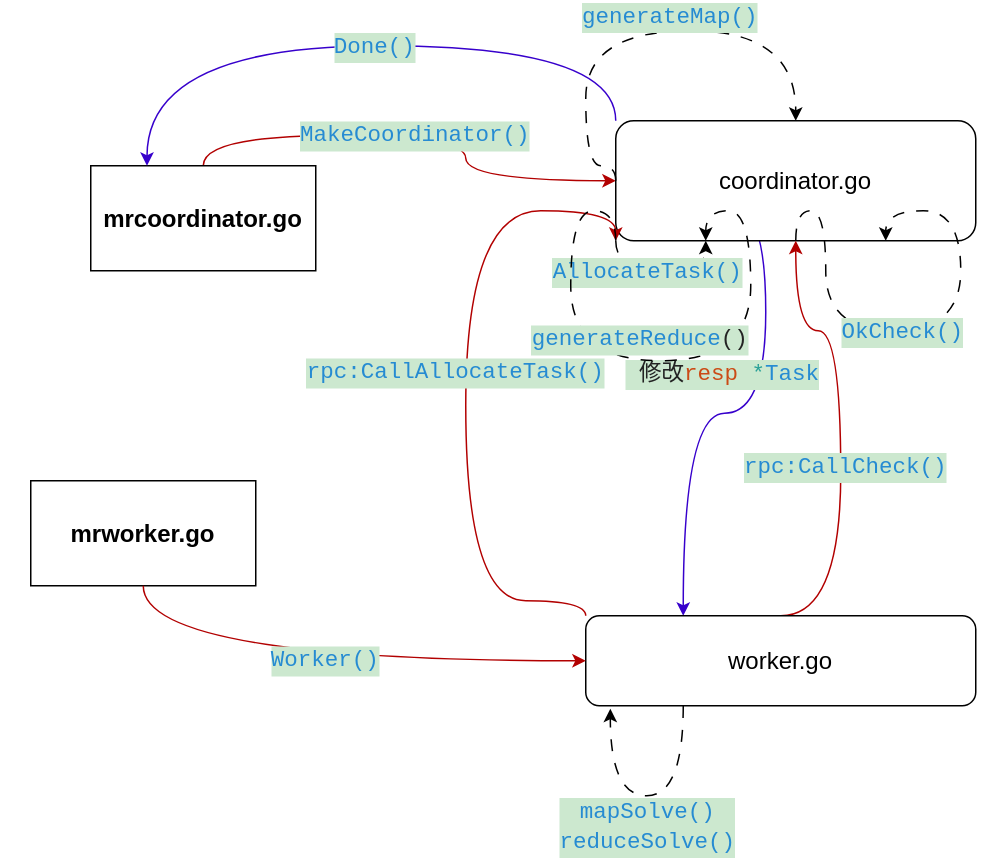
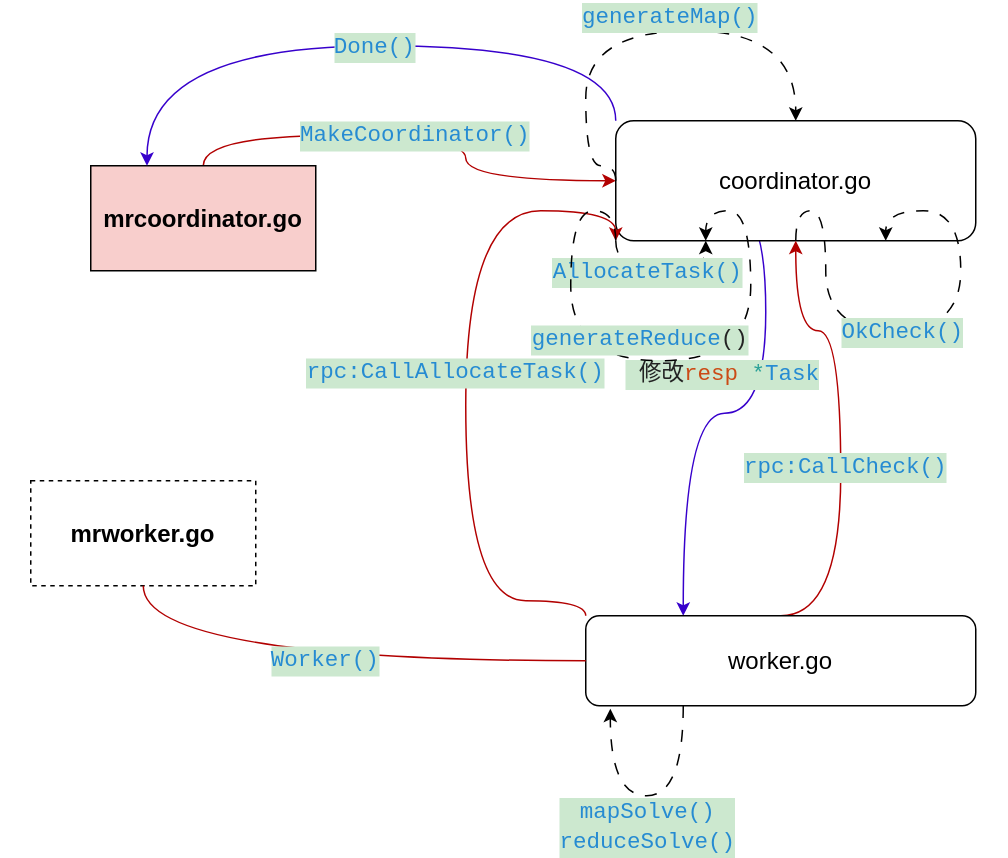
(203, 218) -> (203, 218)
(143, 533) -> (143, 533)
(574, 661) -> (578, 661)
